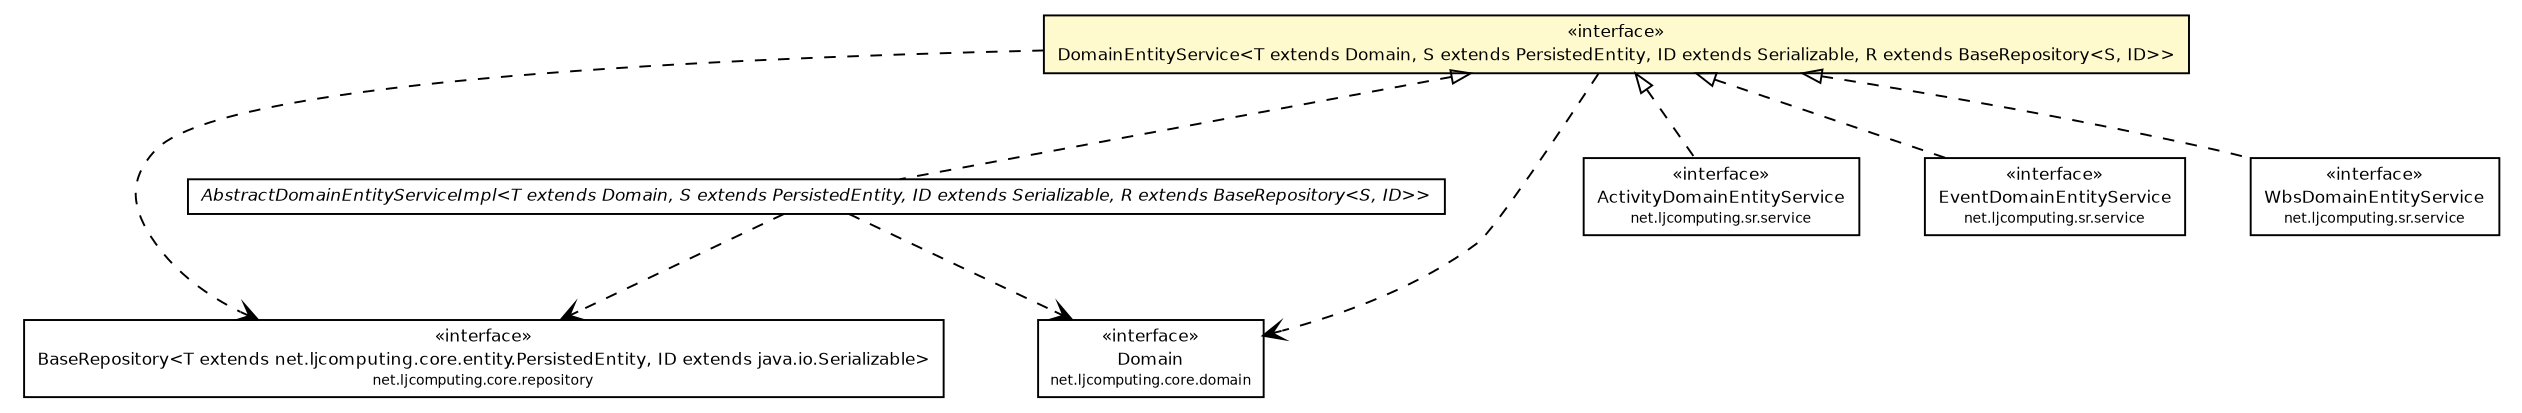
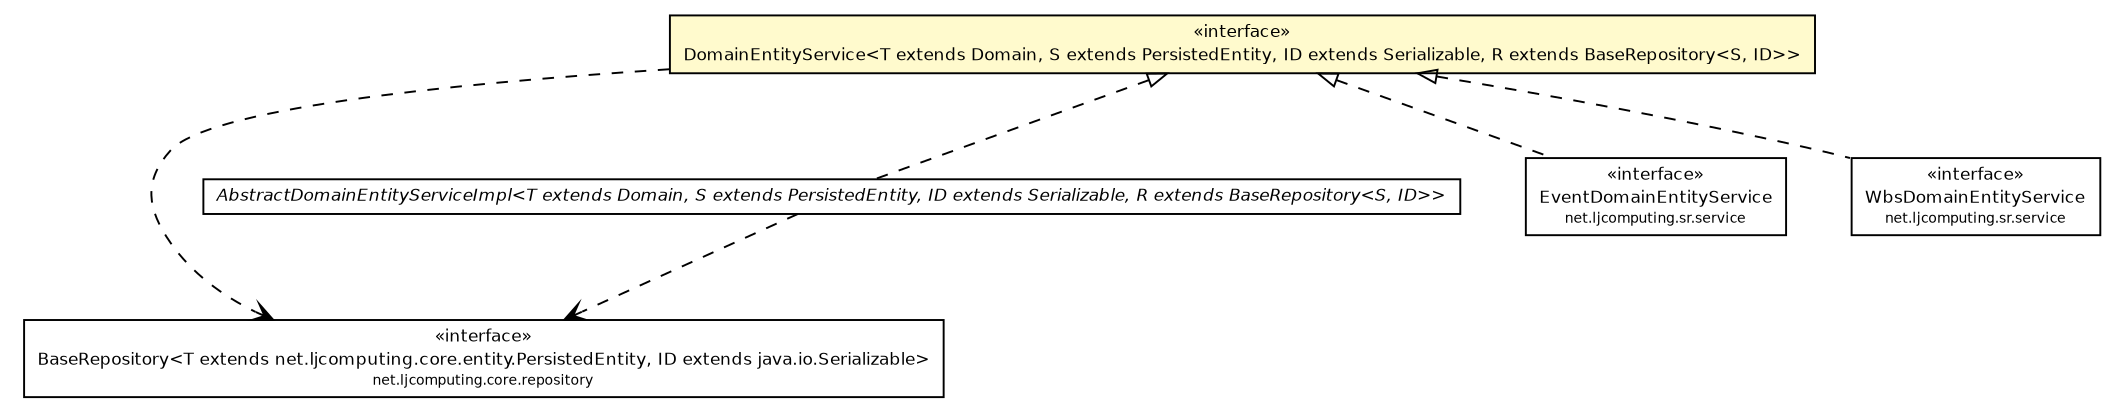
(1721, 197) -> none
(1150, 359) -> none
